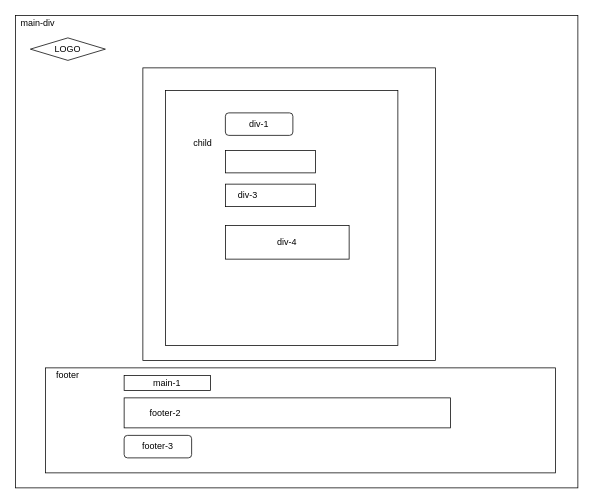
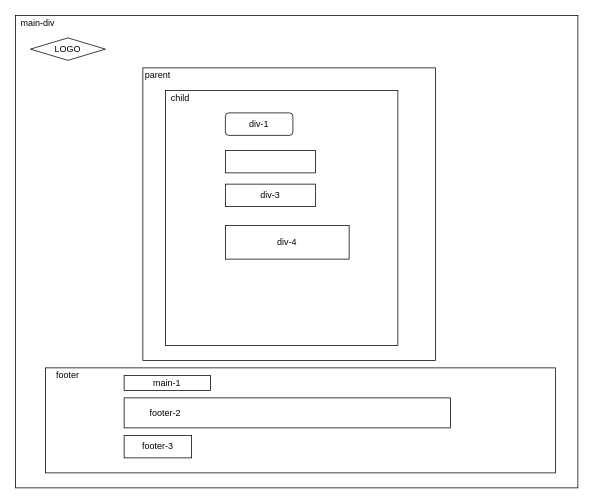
none -> (158, 75)
(203, 143) -> (180, 98)
(248, 195) -> (270, 195)
(158, 447) -> (158, 447)
